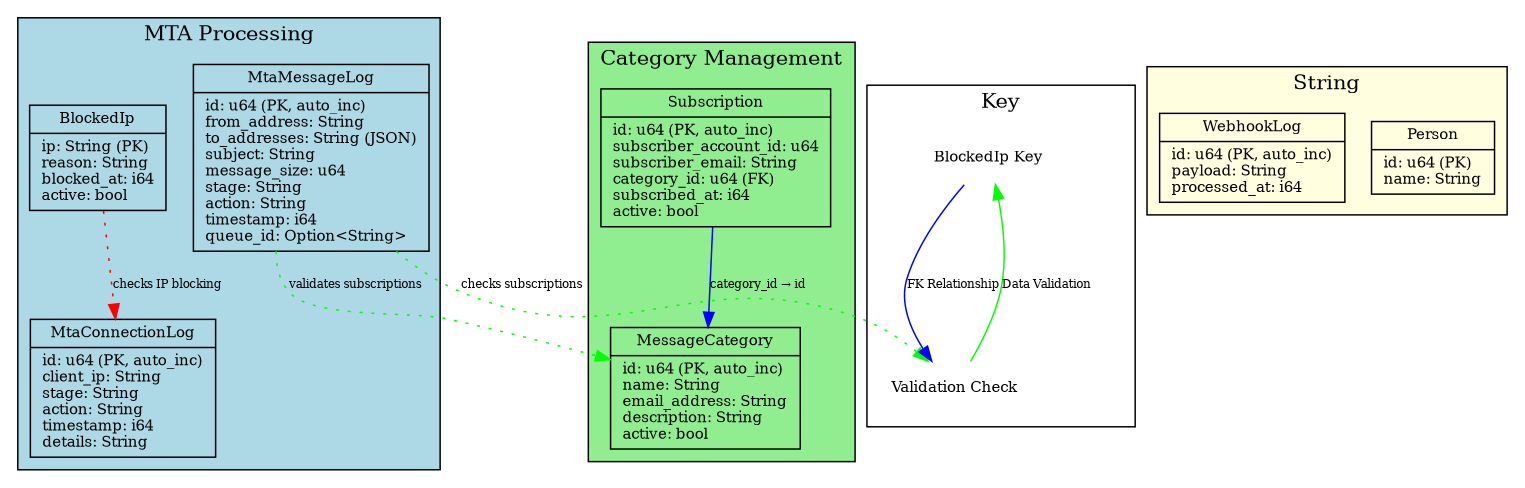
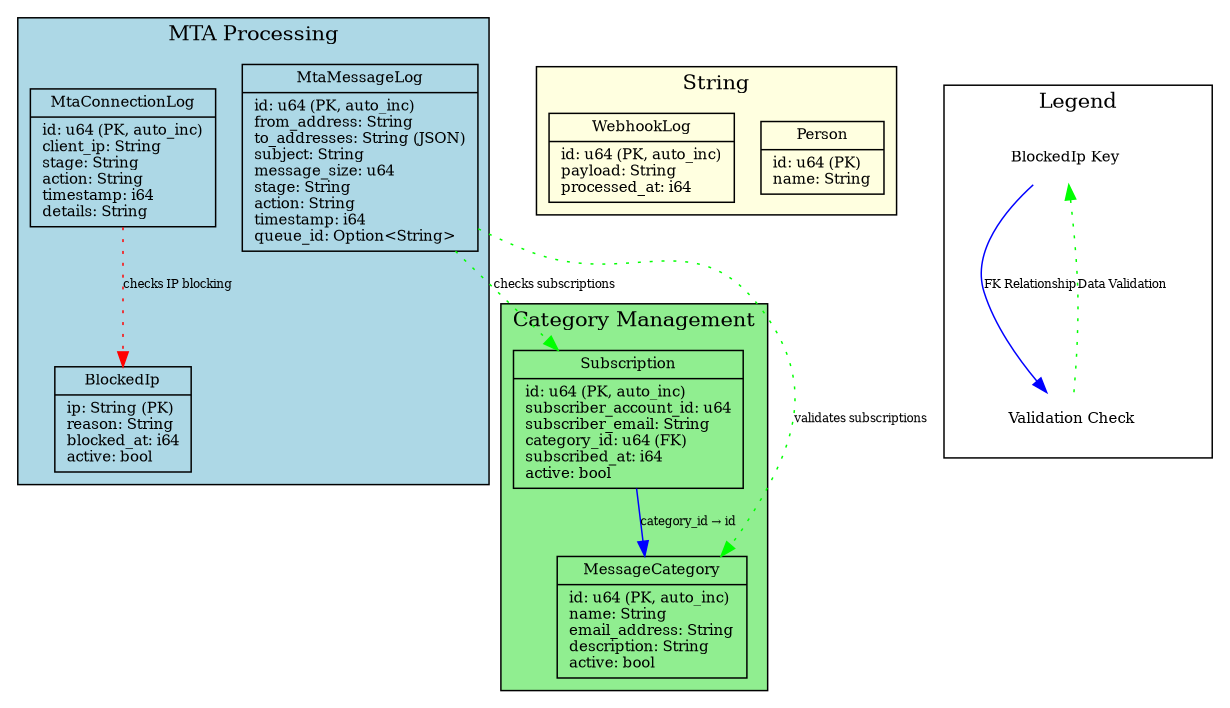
(1001, 102) -> (1078, 102)
(109, 257) -> (123, 289)
(1002, 283) -> (1078, 296)
(655, 309) -> (499, 293)
